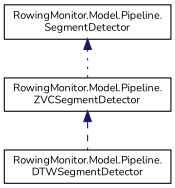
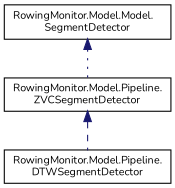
(88, 22) -> (88, 22)
